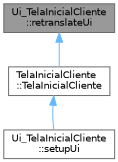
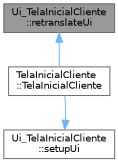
(53, 118) -> (66, 108)
